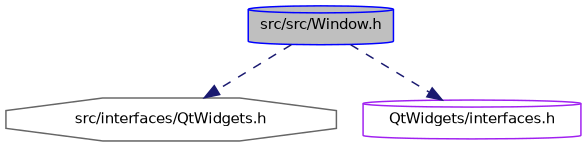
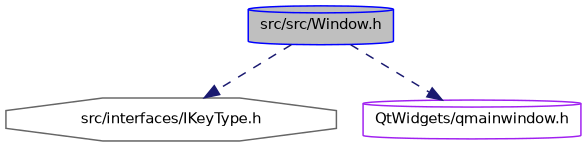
(171, 119) -> (171, 119)
(472, 119) -> (472, 119)
